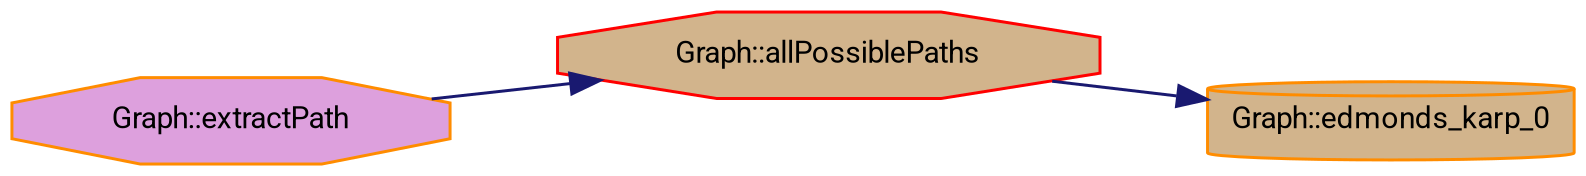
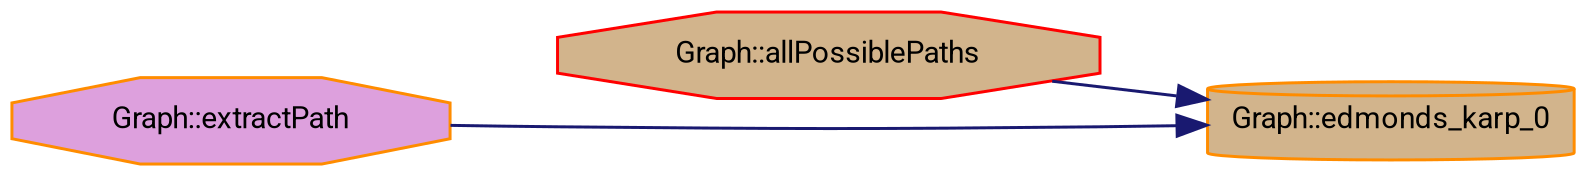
(501, 91) -> (814, 129)
